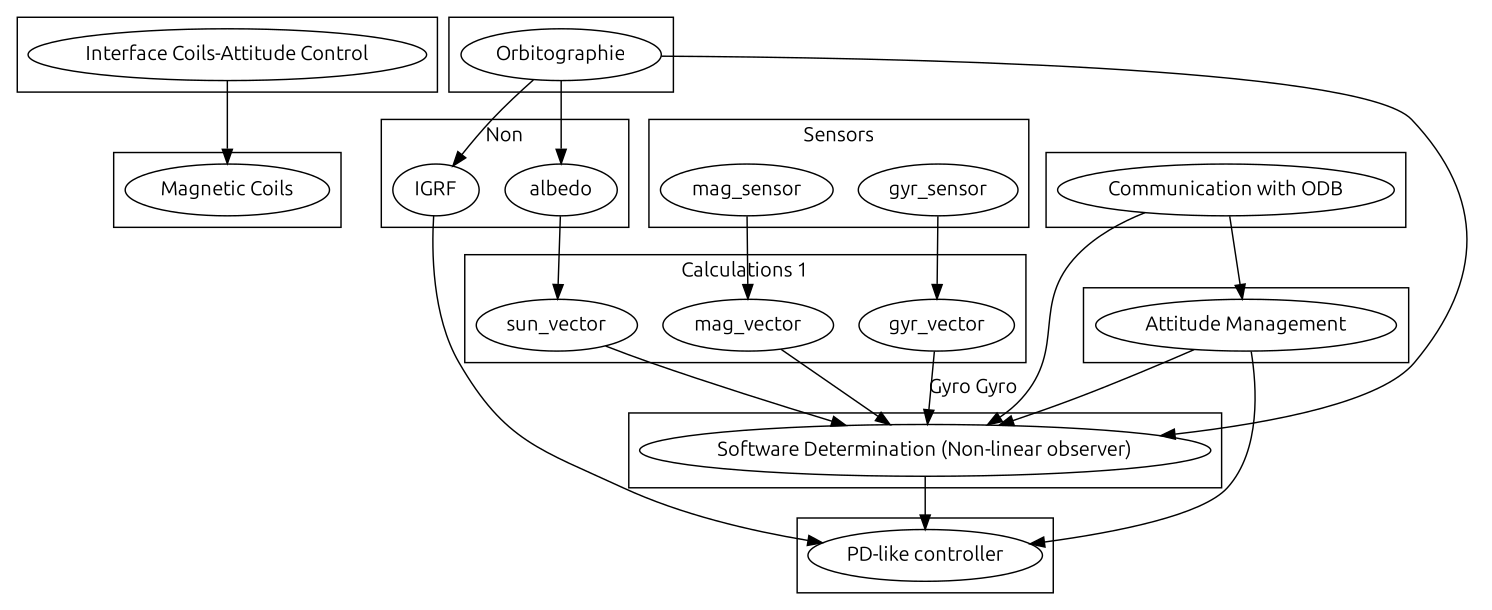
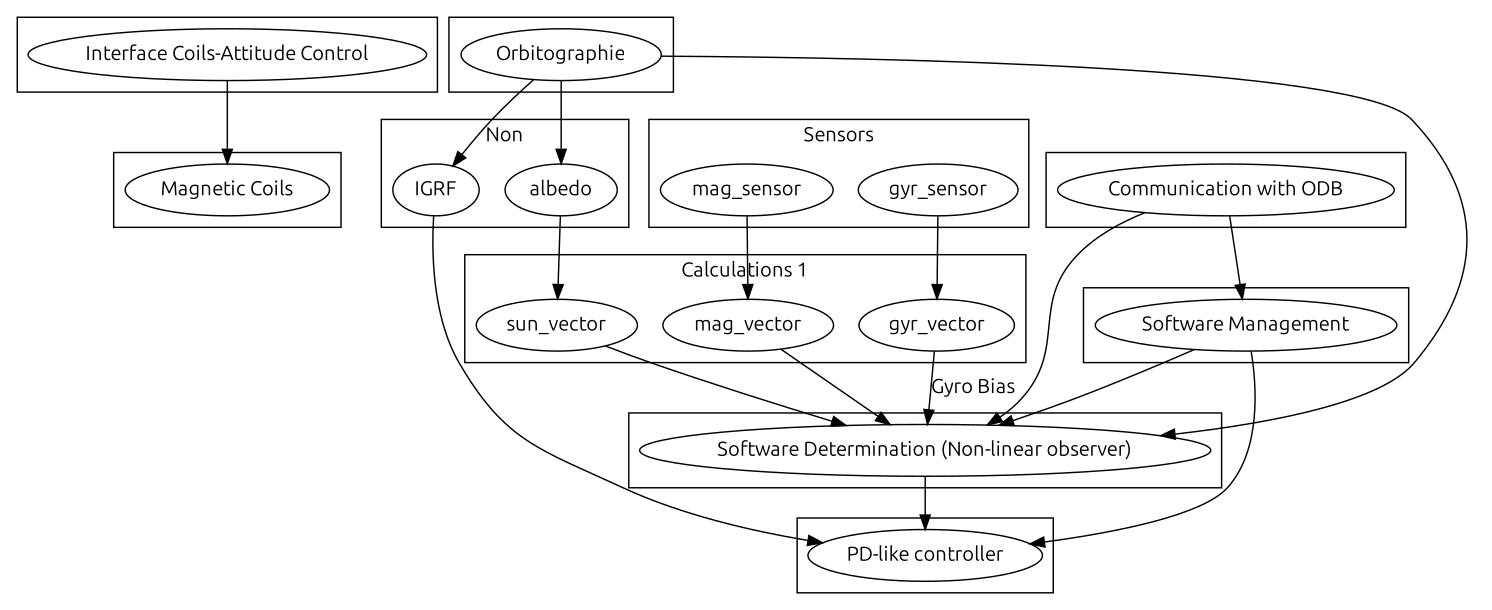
(1246, 325) -> (1246, 325)
(973, 388) -> (973, 388)
